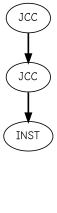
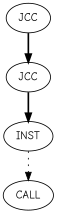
none -> (28, 195)
